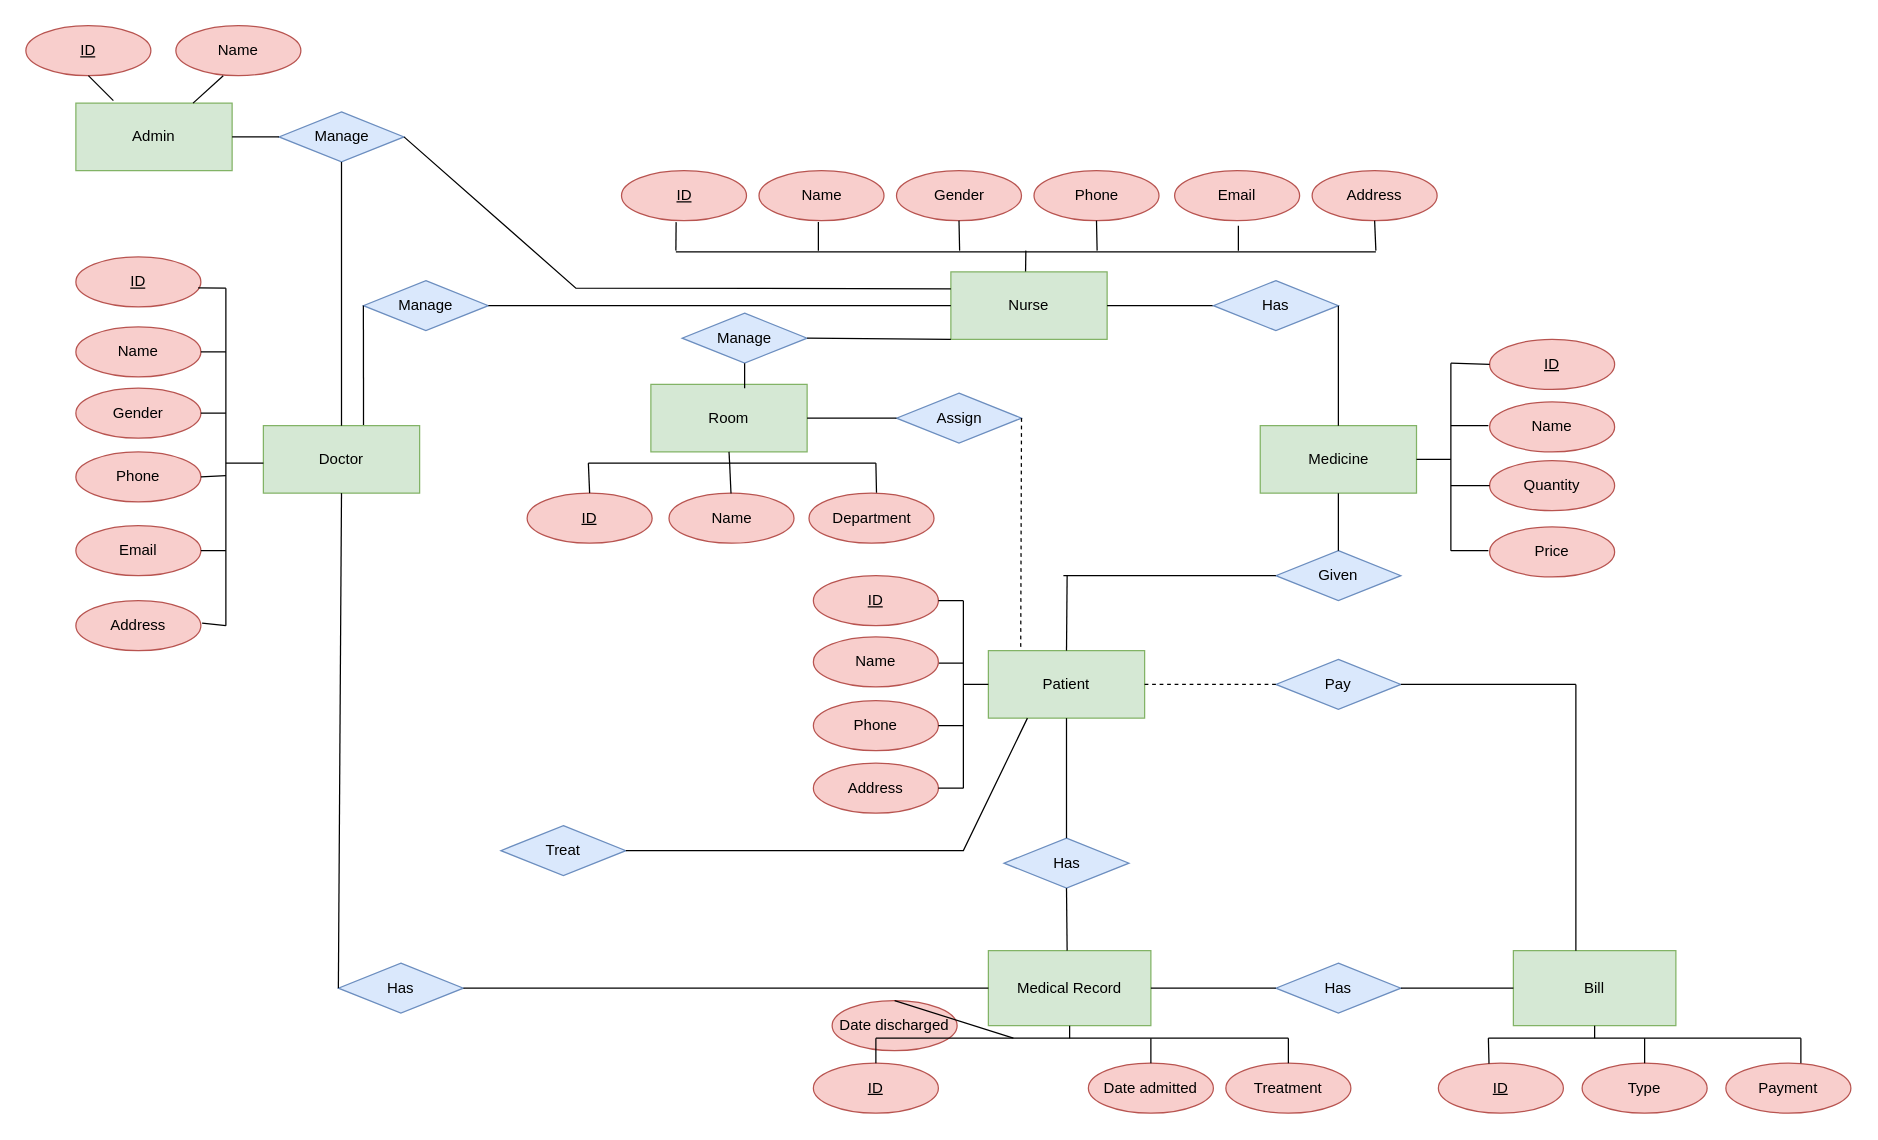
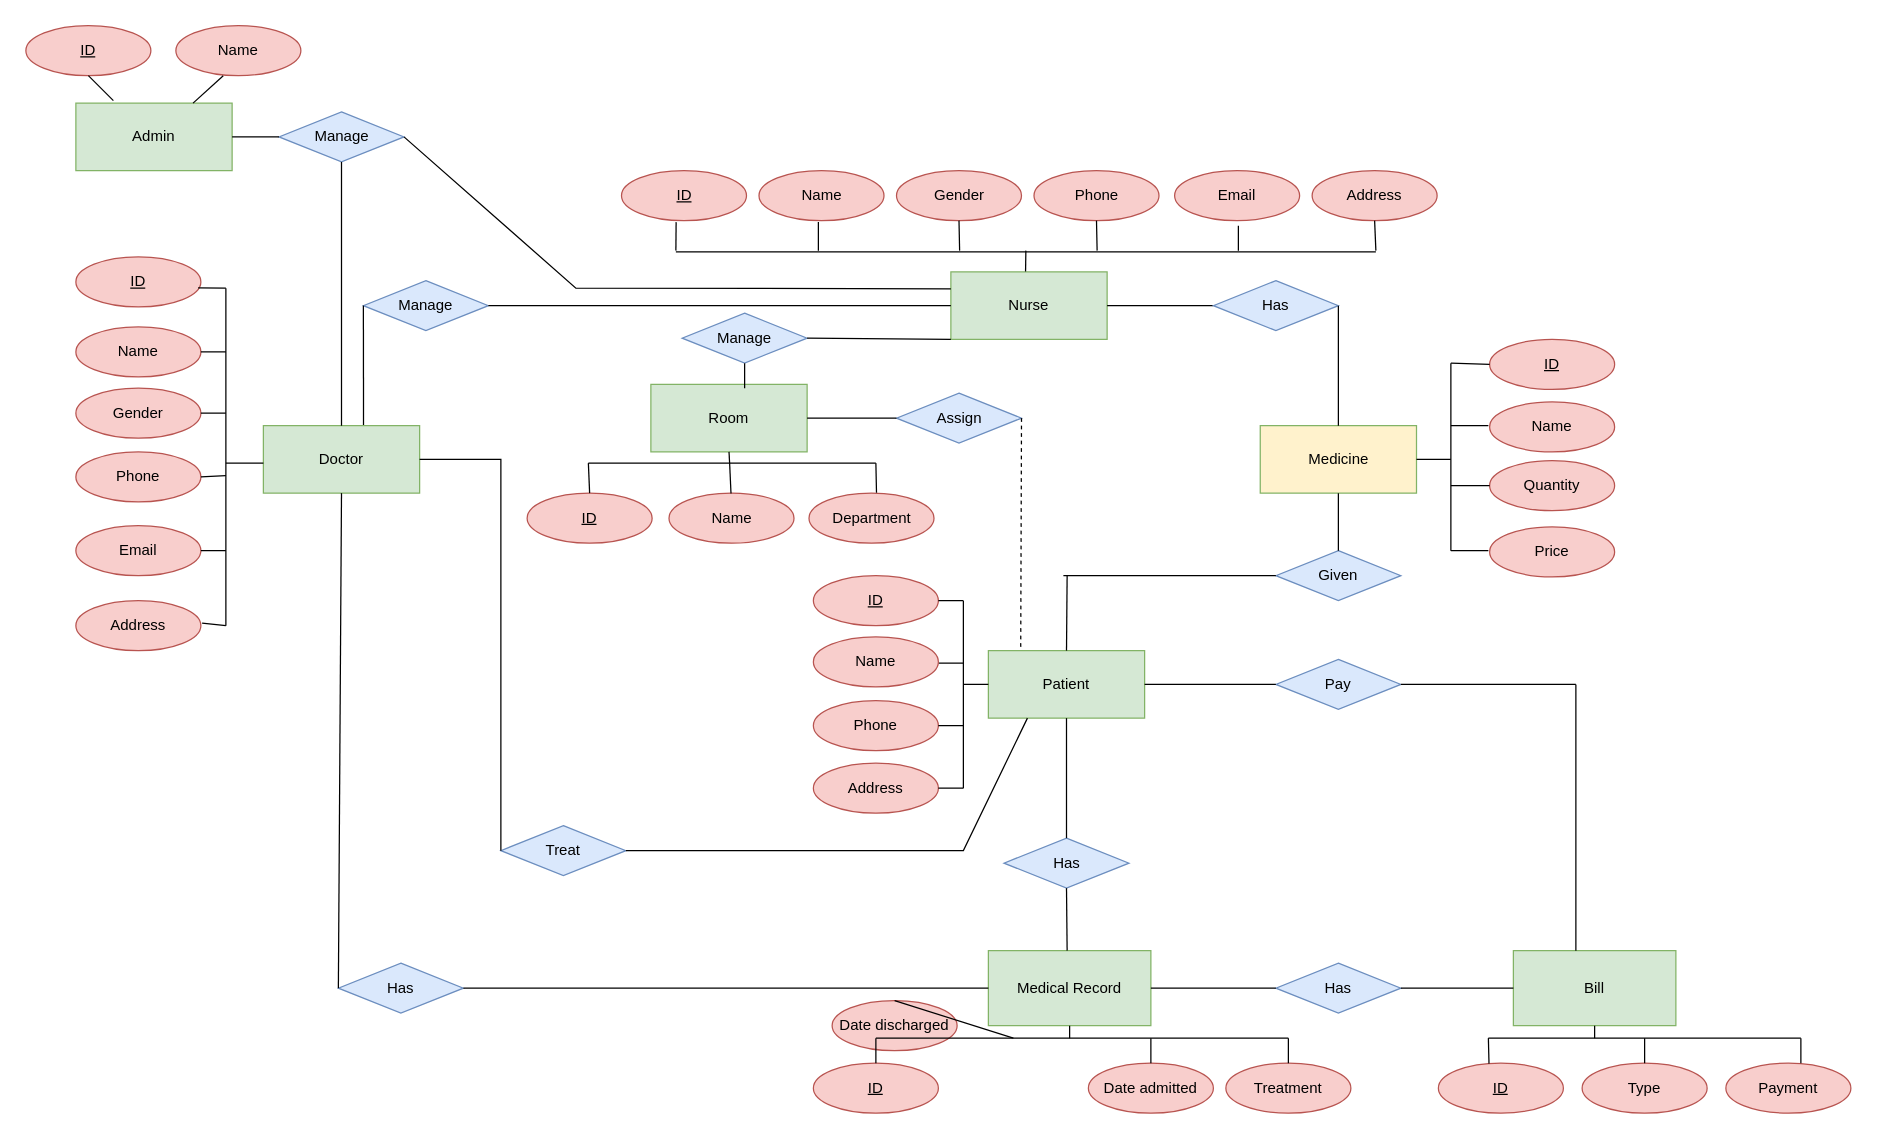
(1338, 459) -> (1338, 459)
none -> (501, 614)
(1209, 684) -> (1209, 684)
